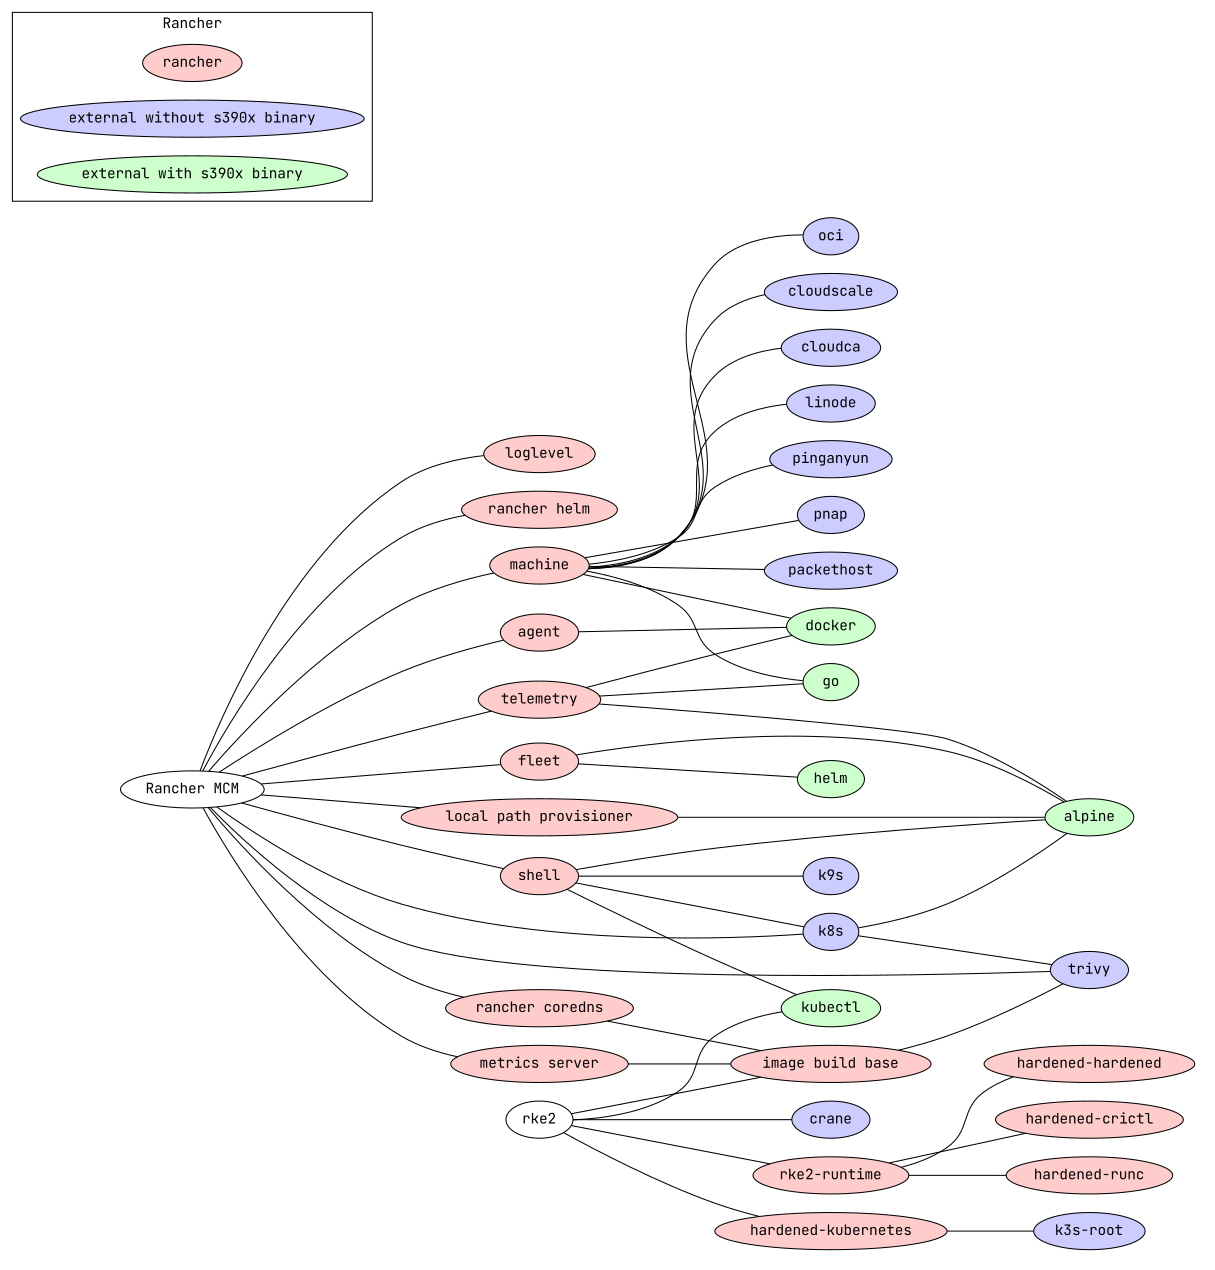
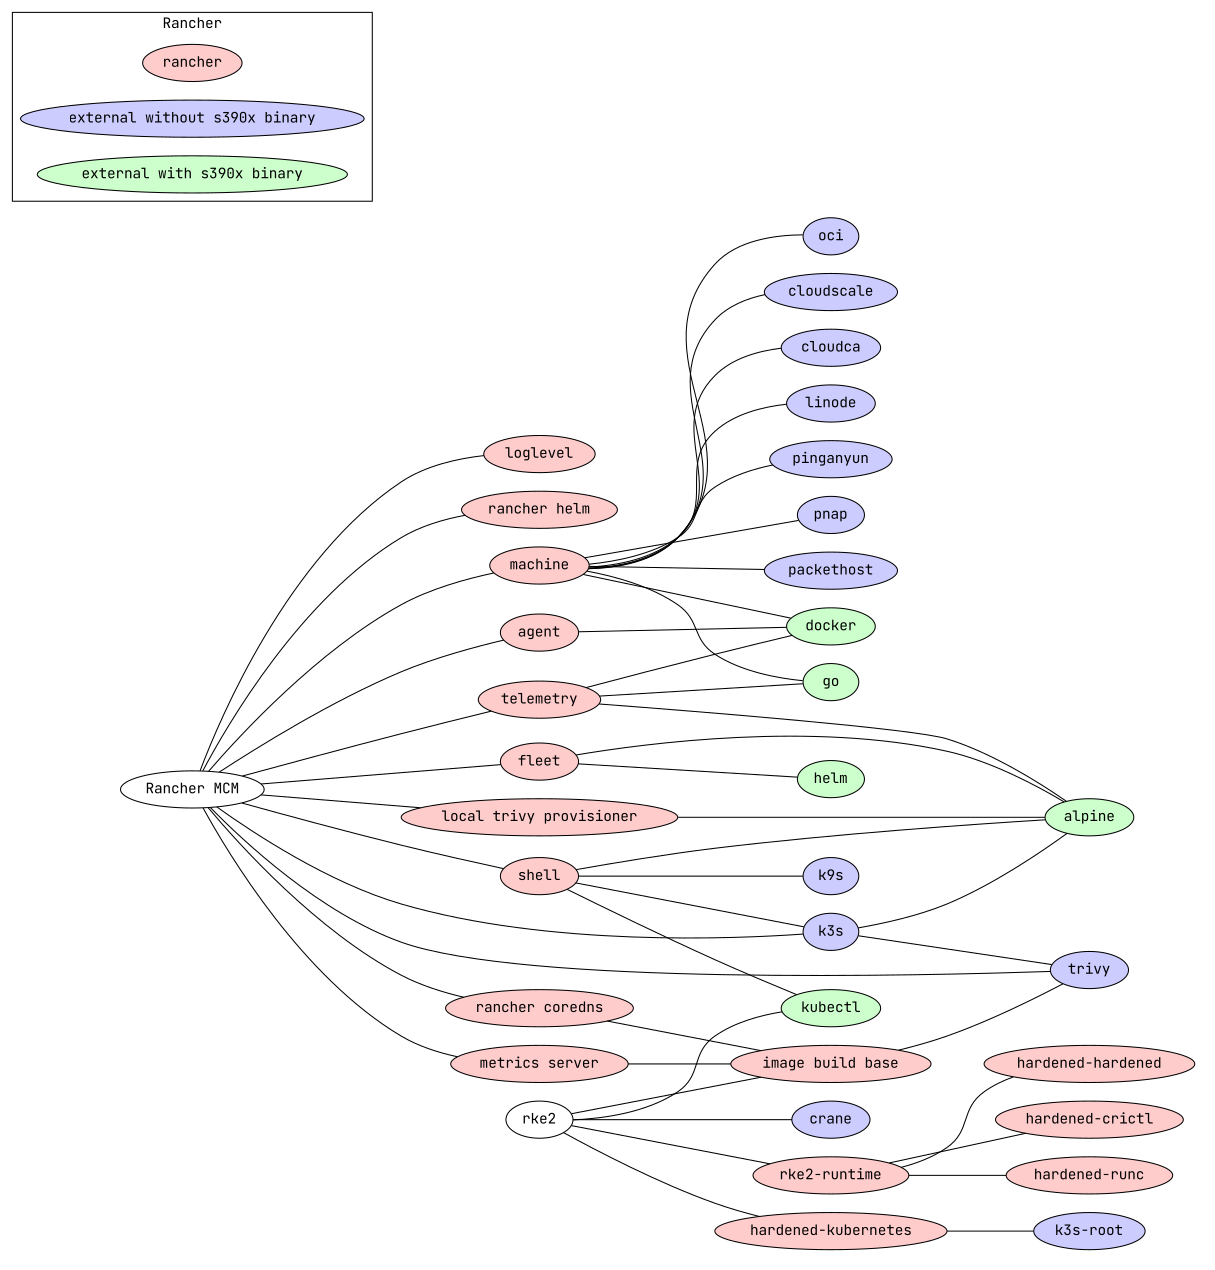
(539, 817) -> (539, 817)
(831, 932) -> (831, 932)
